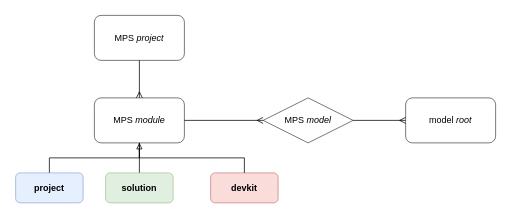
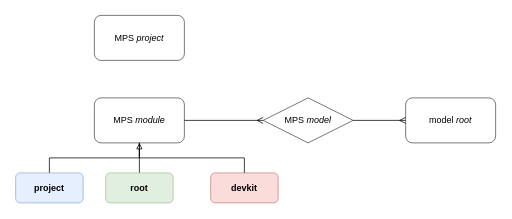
(139, 80) -> none
(139, 188) -> (139, 188)
